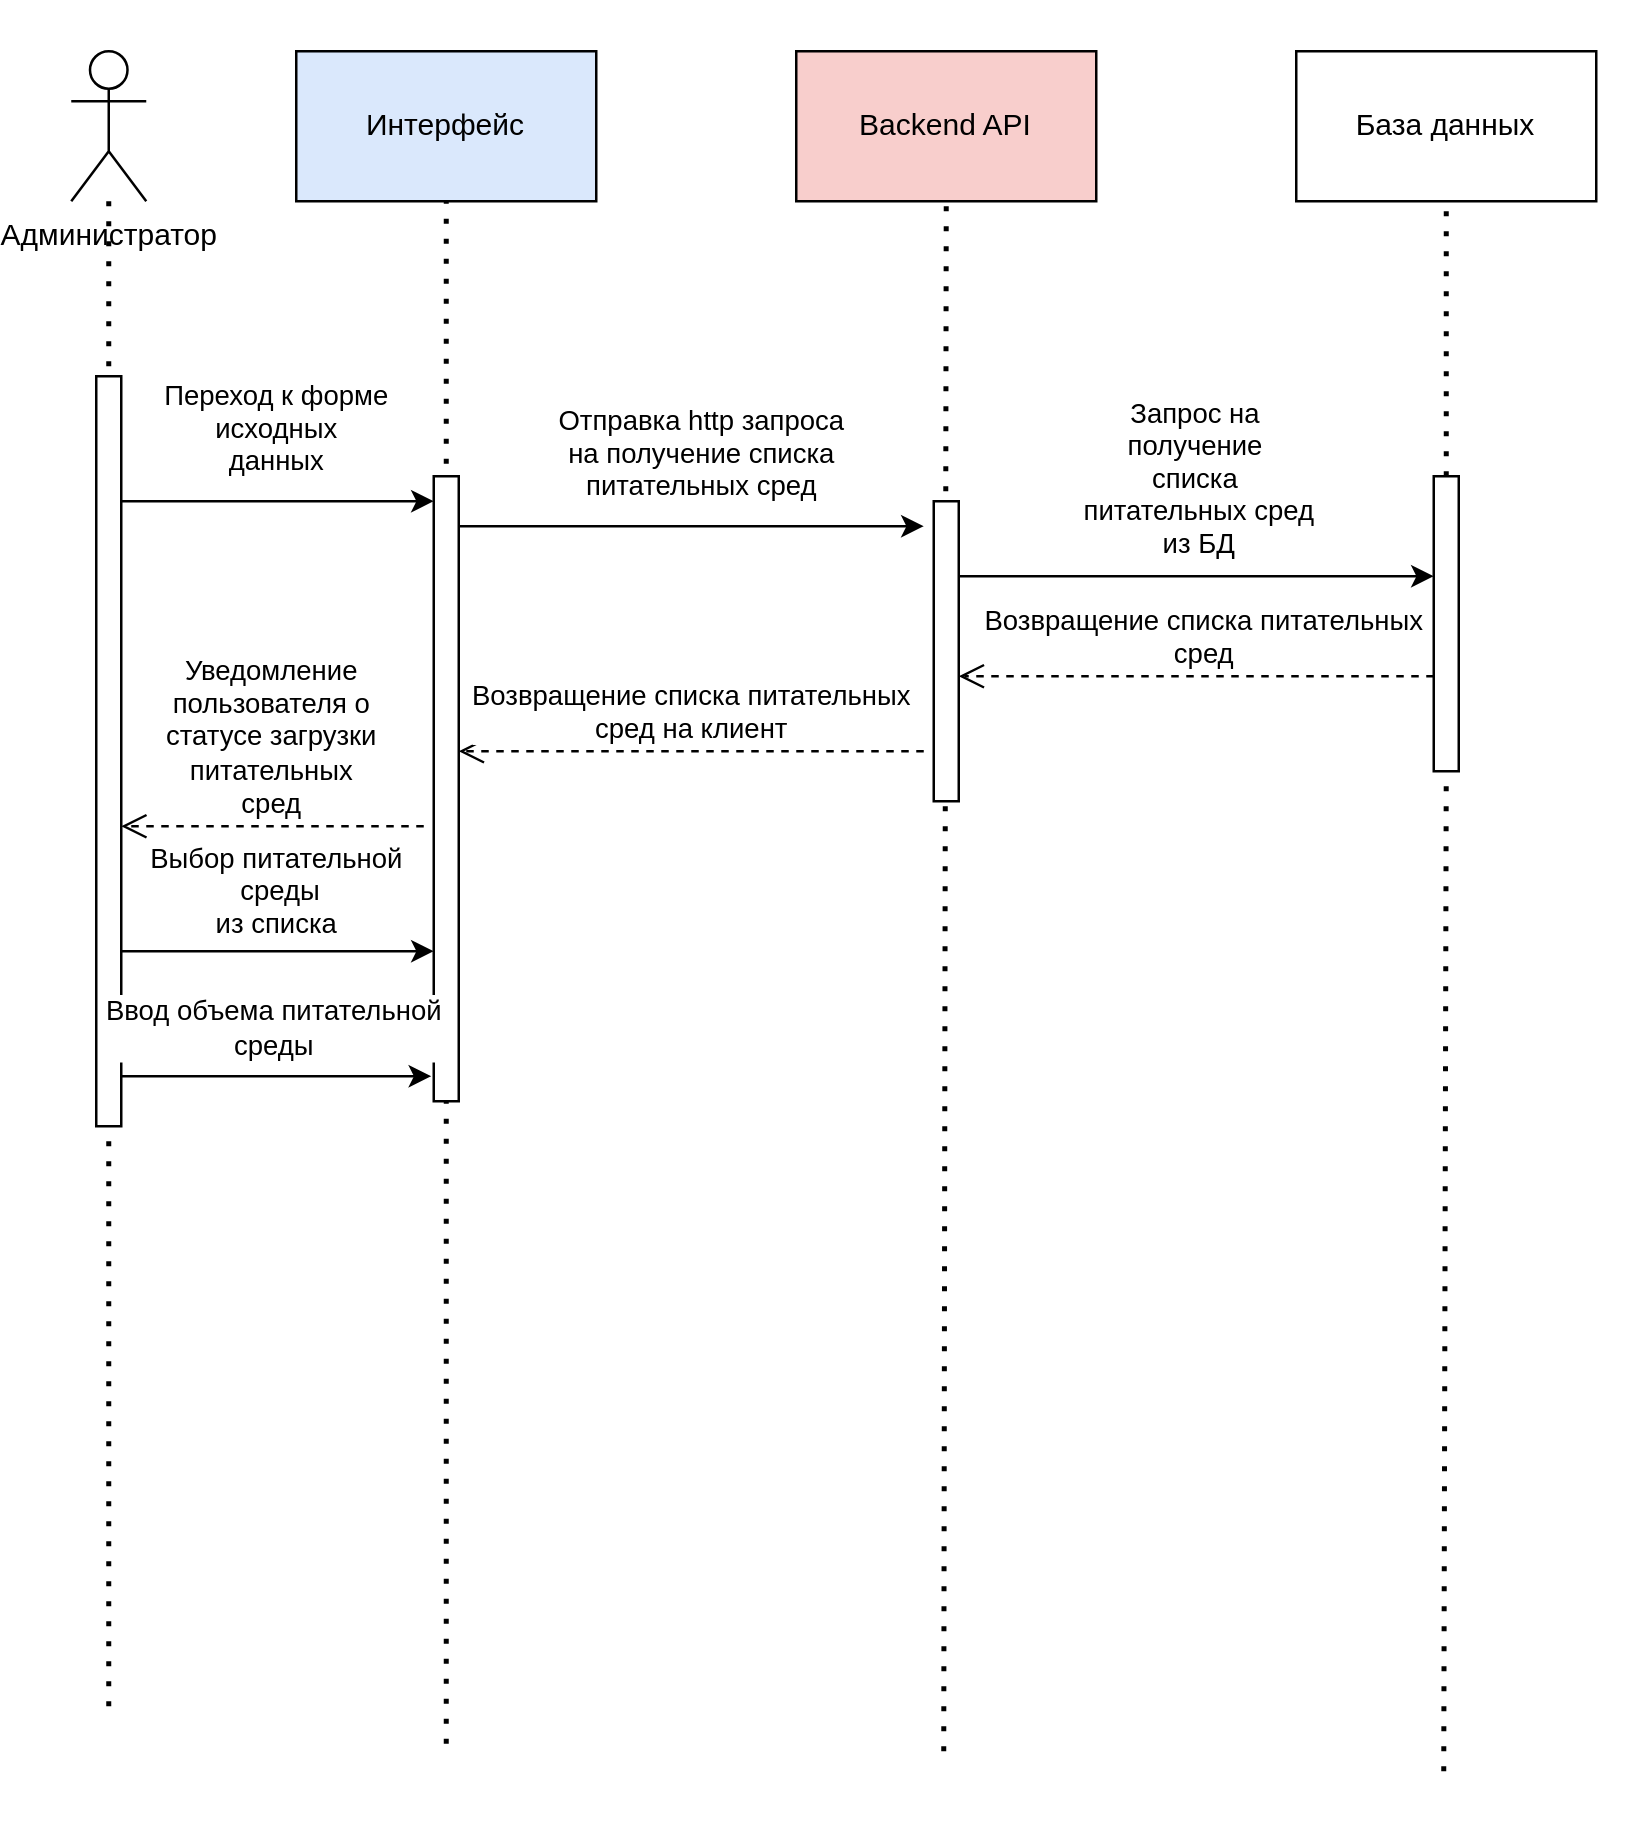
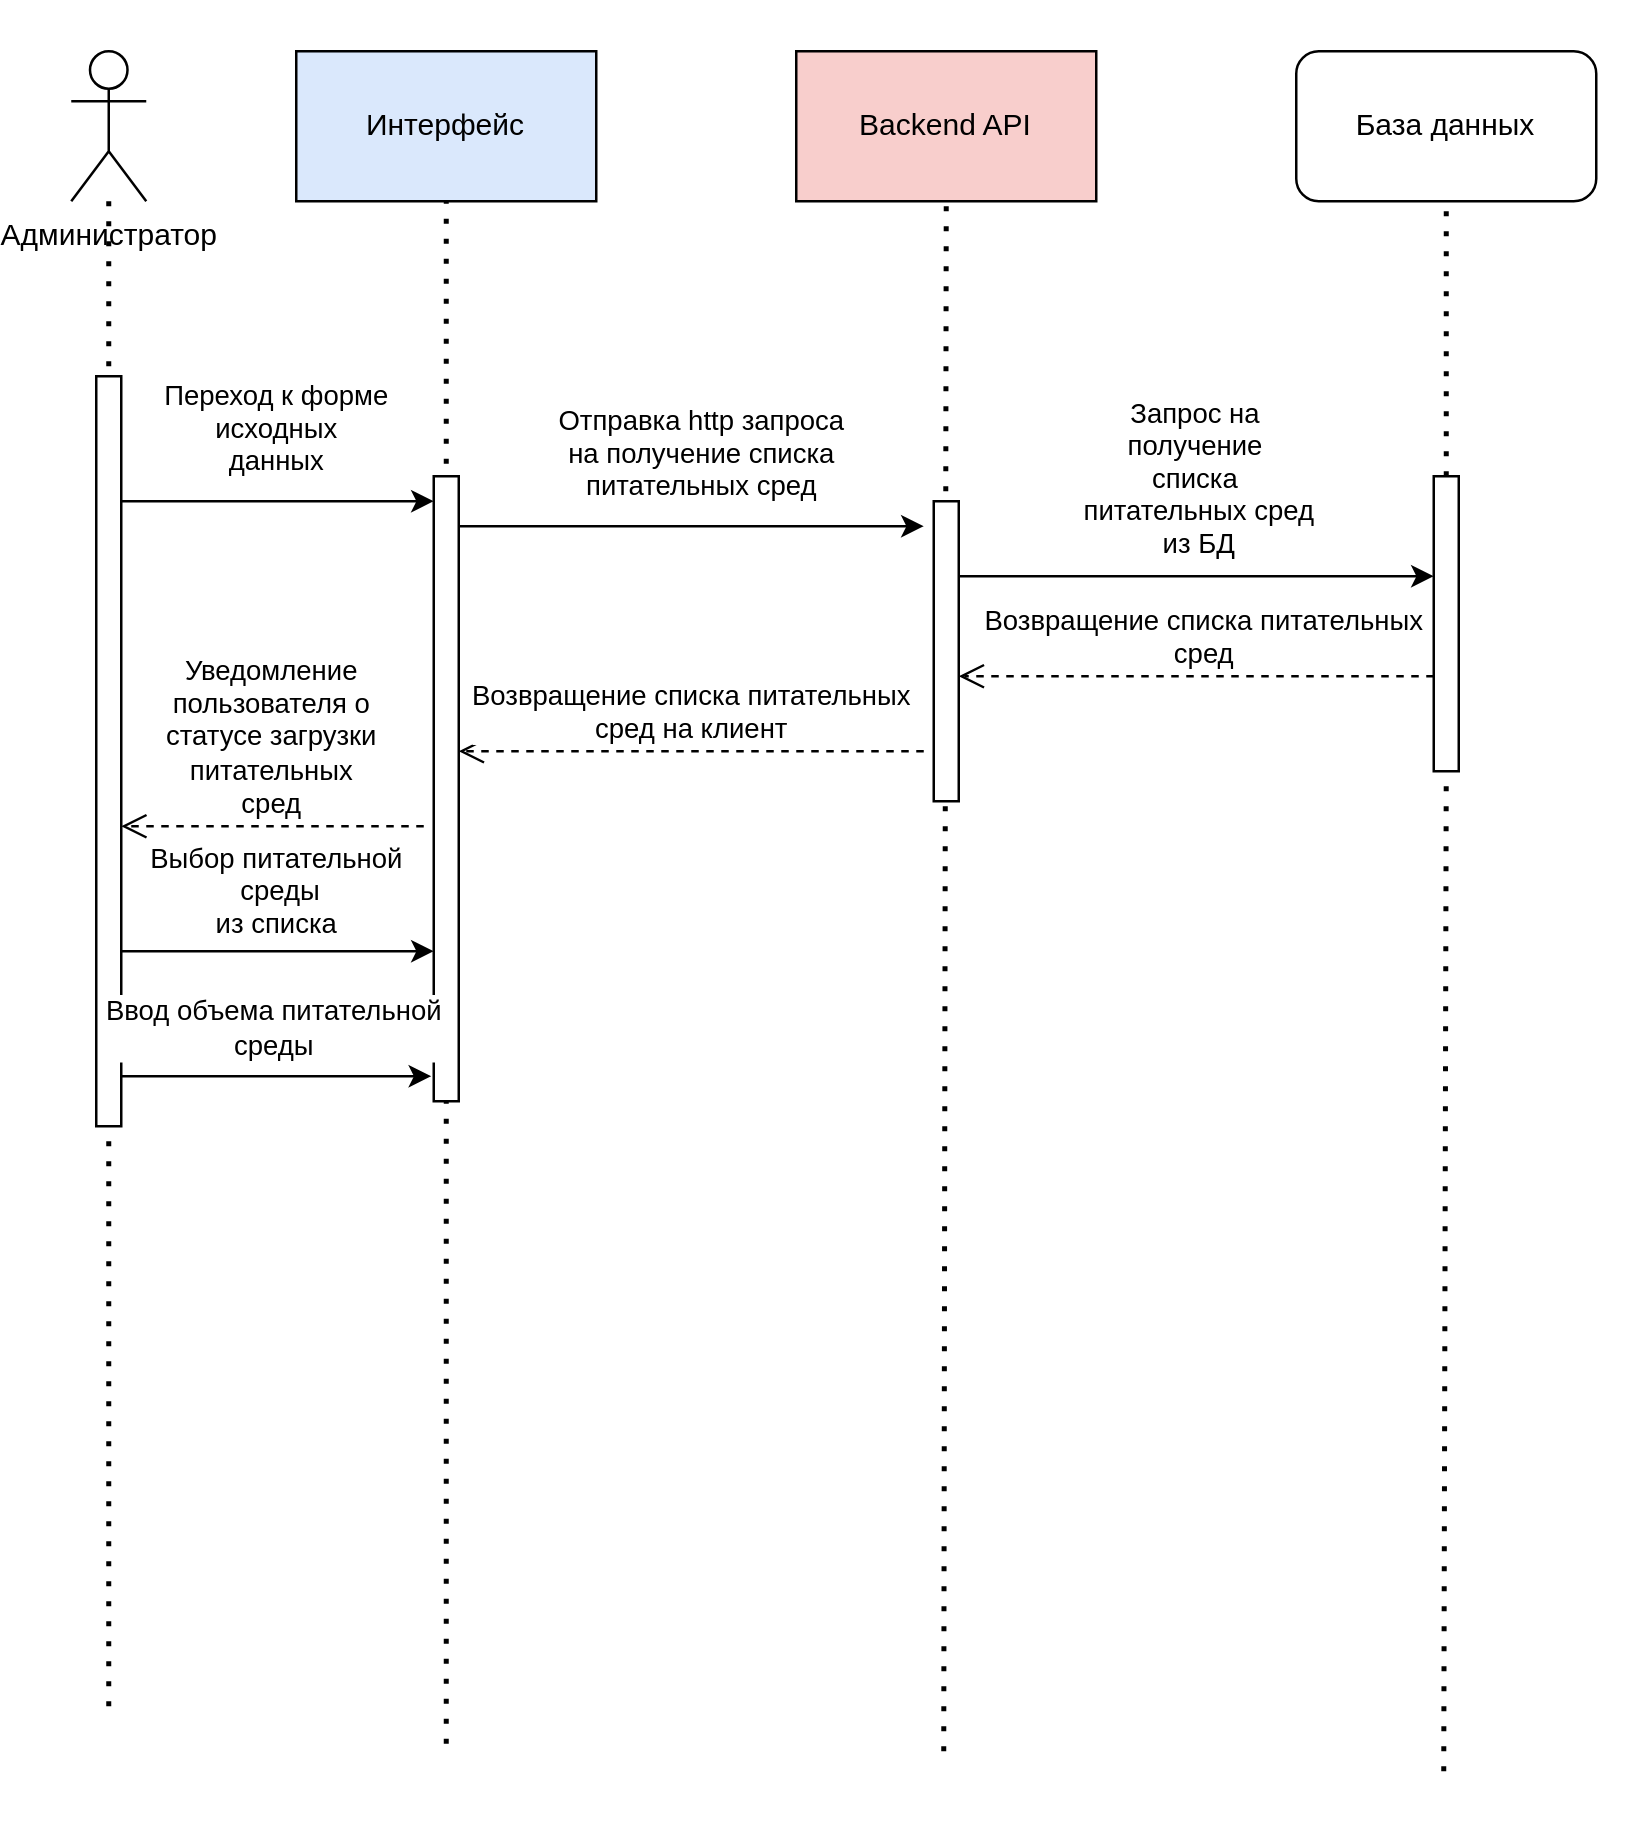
(1446, 126) -> (1446, 126)
